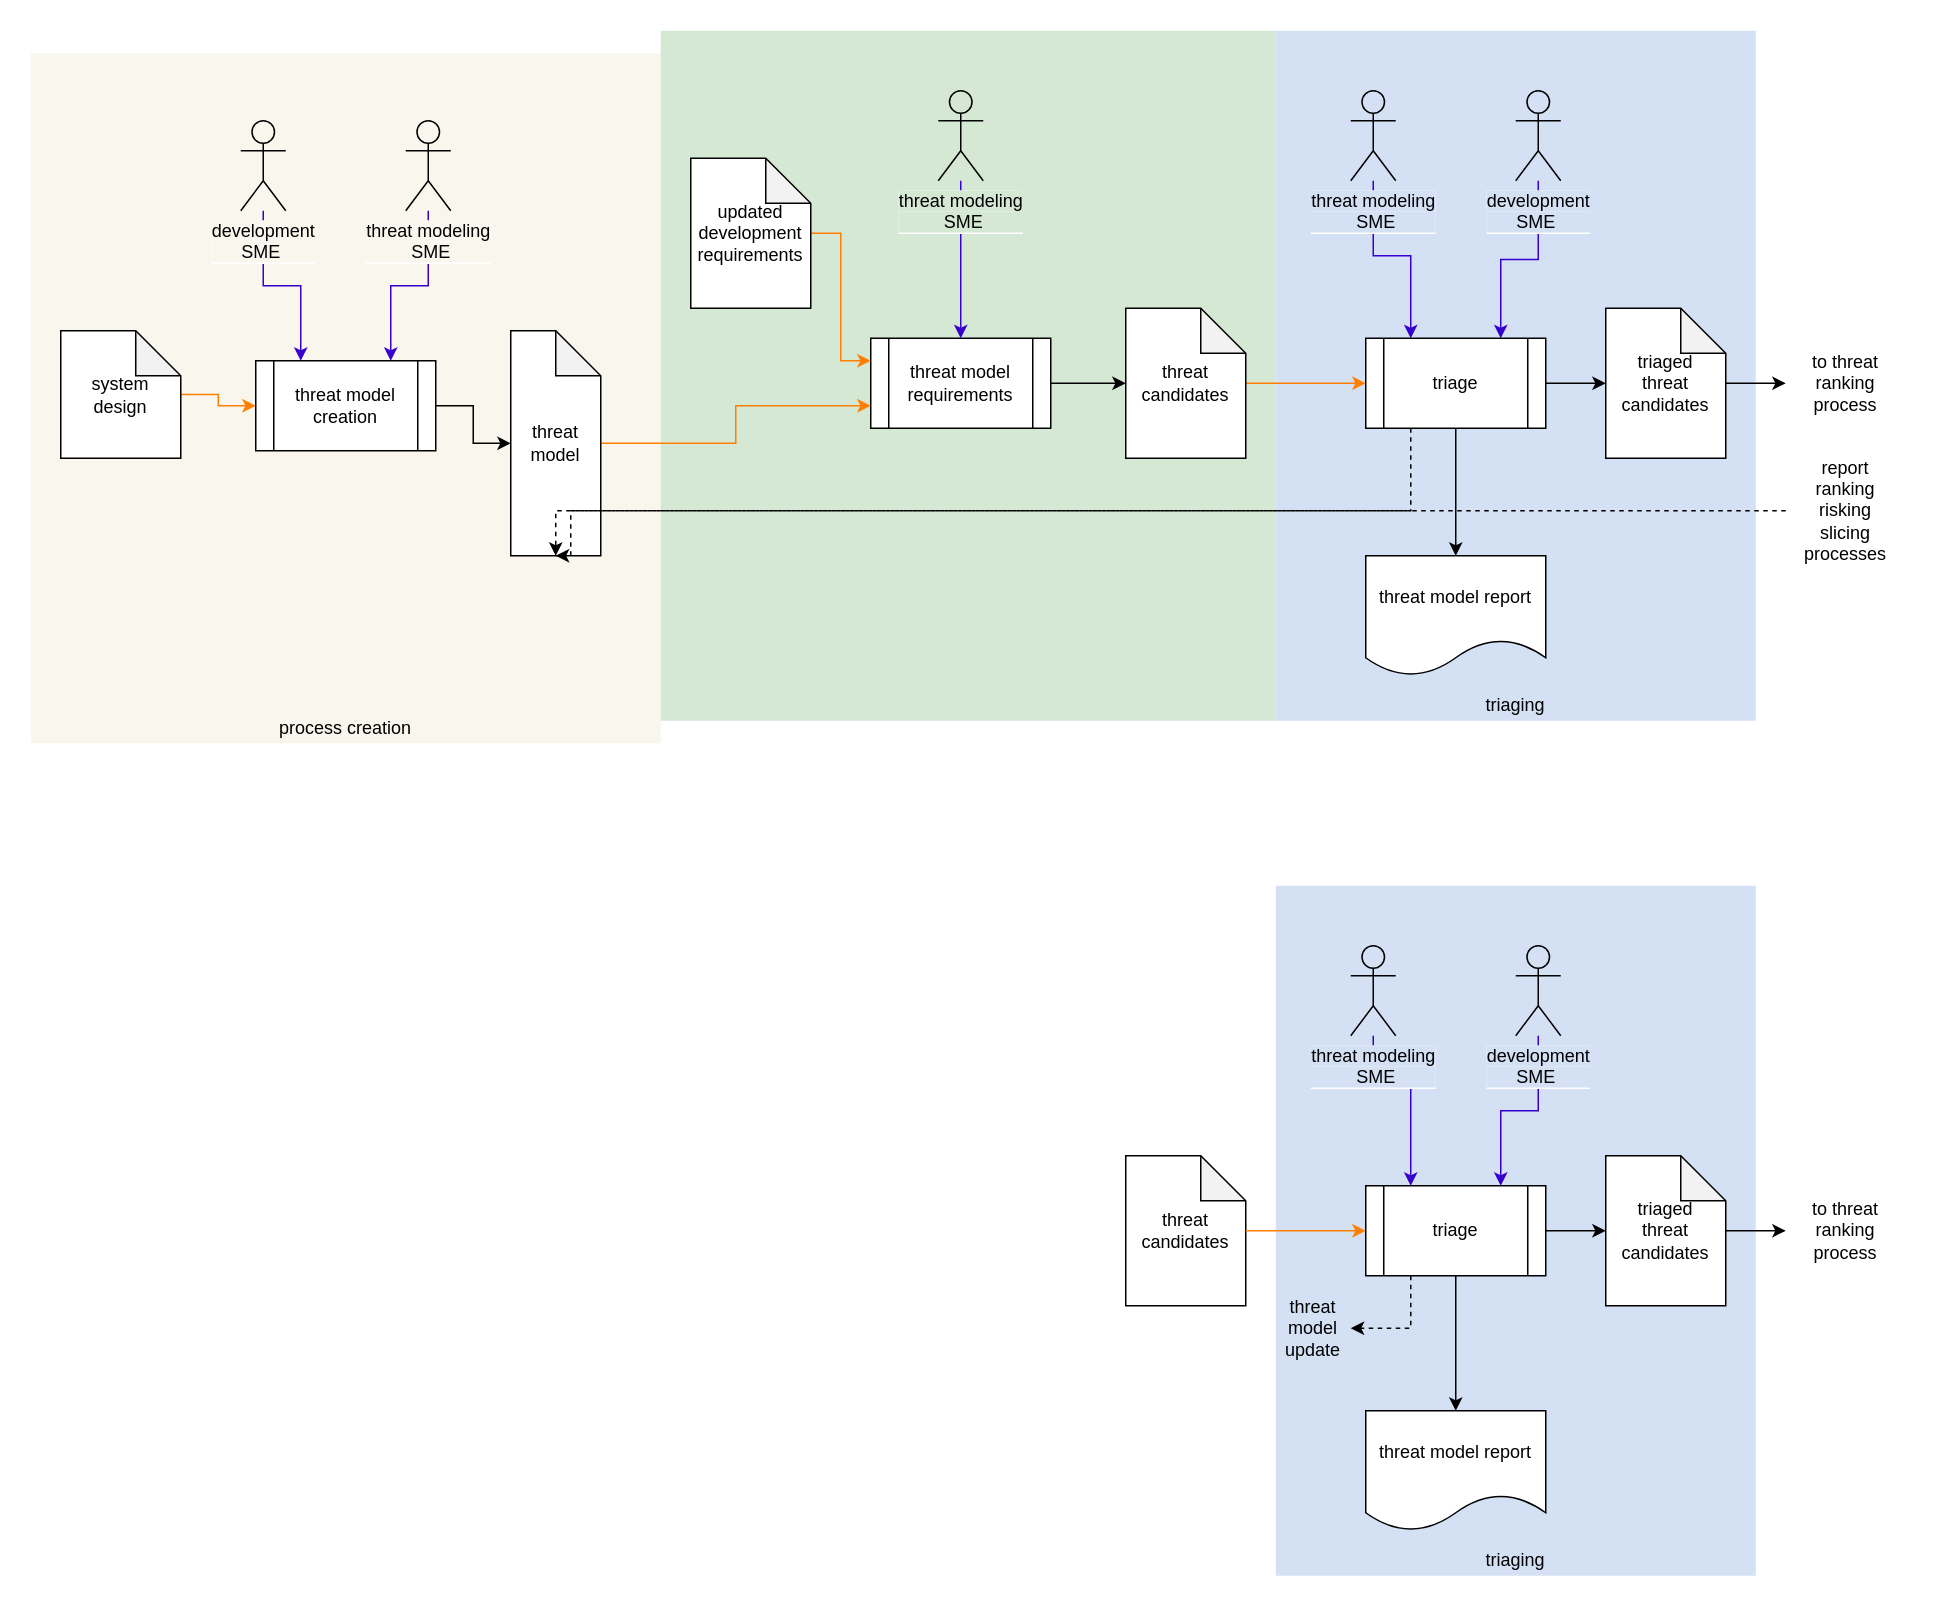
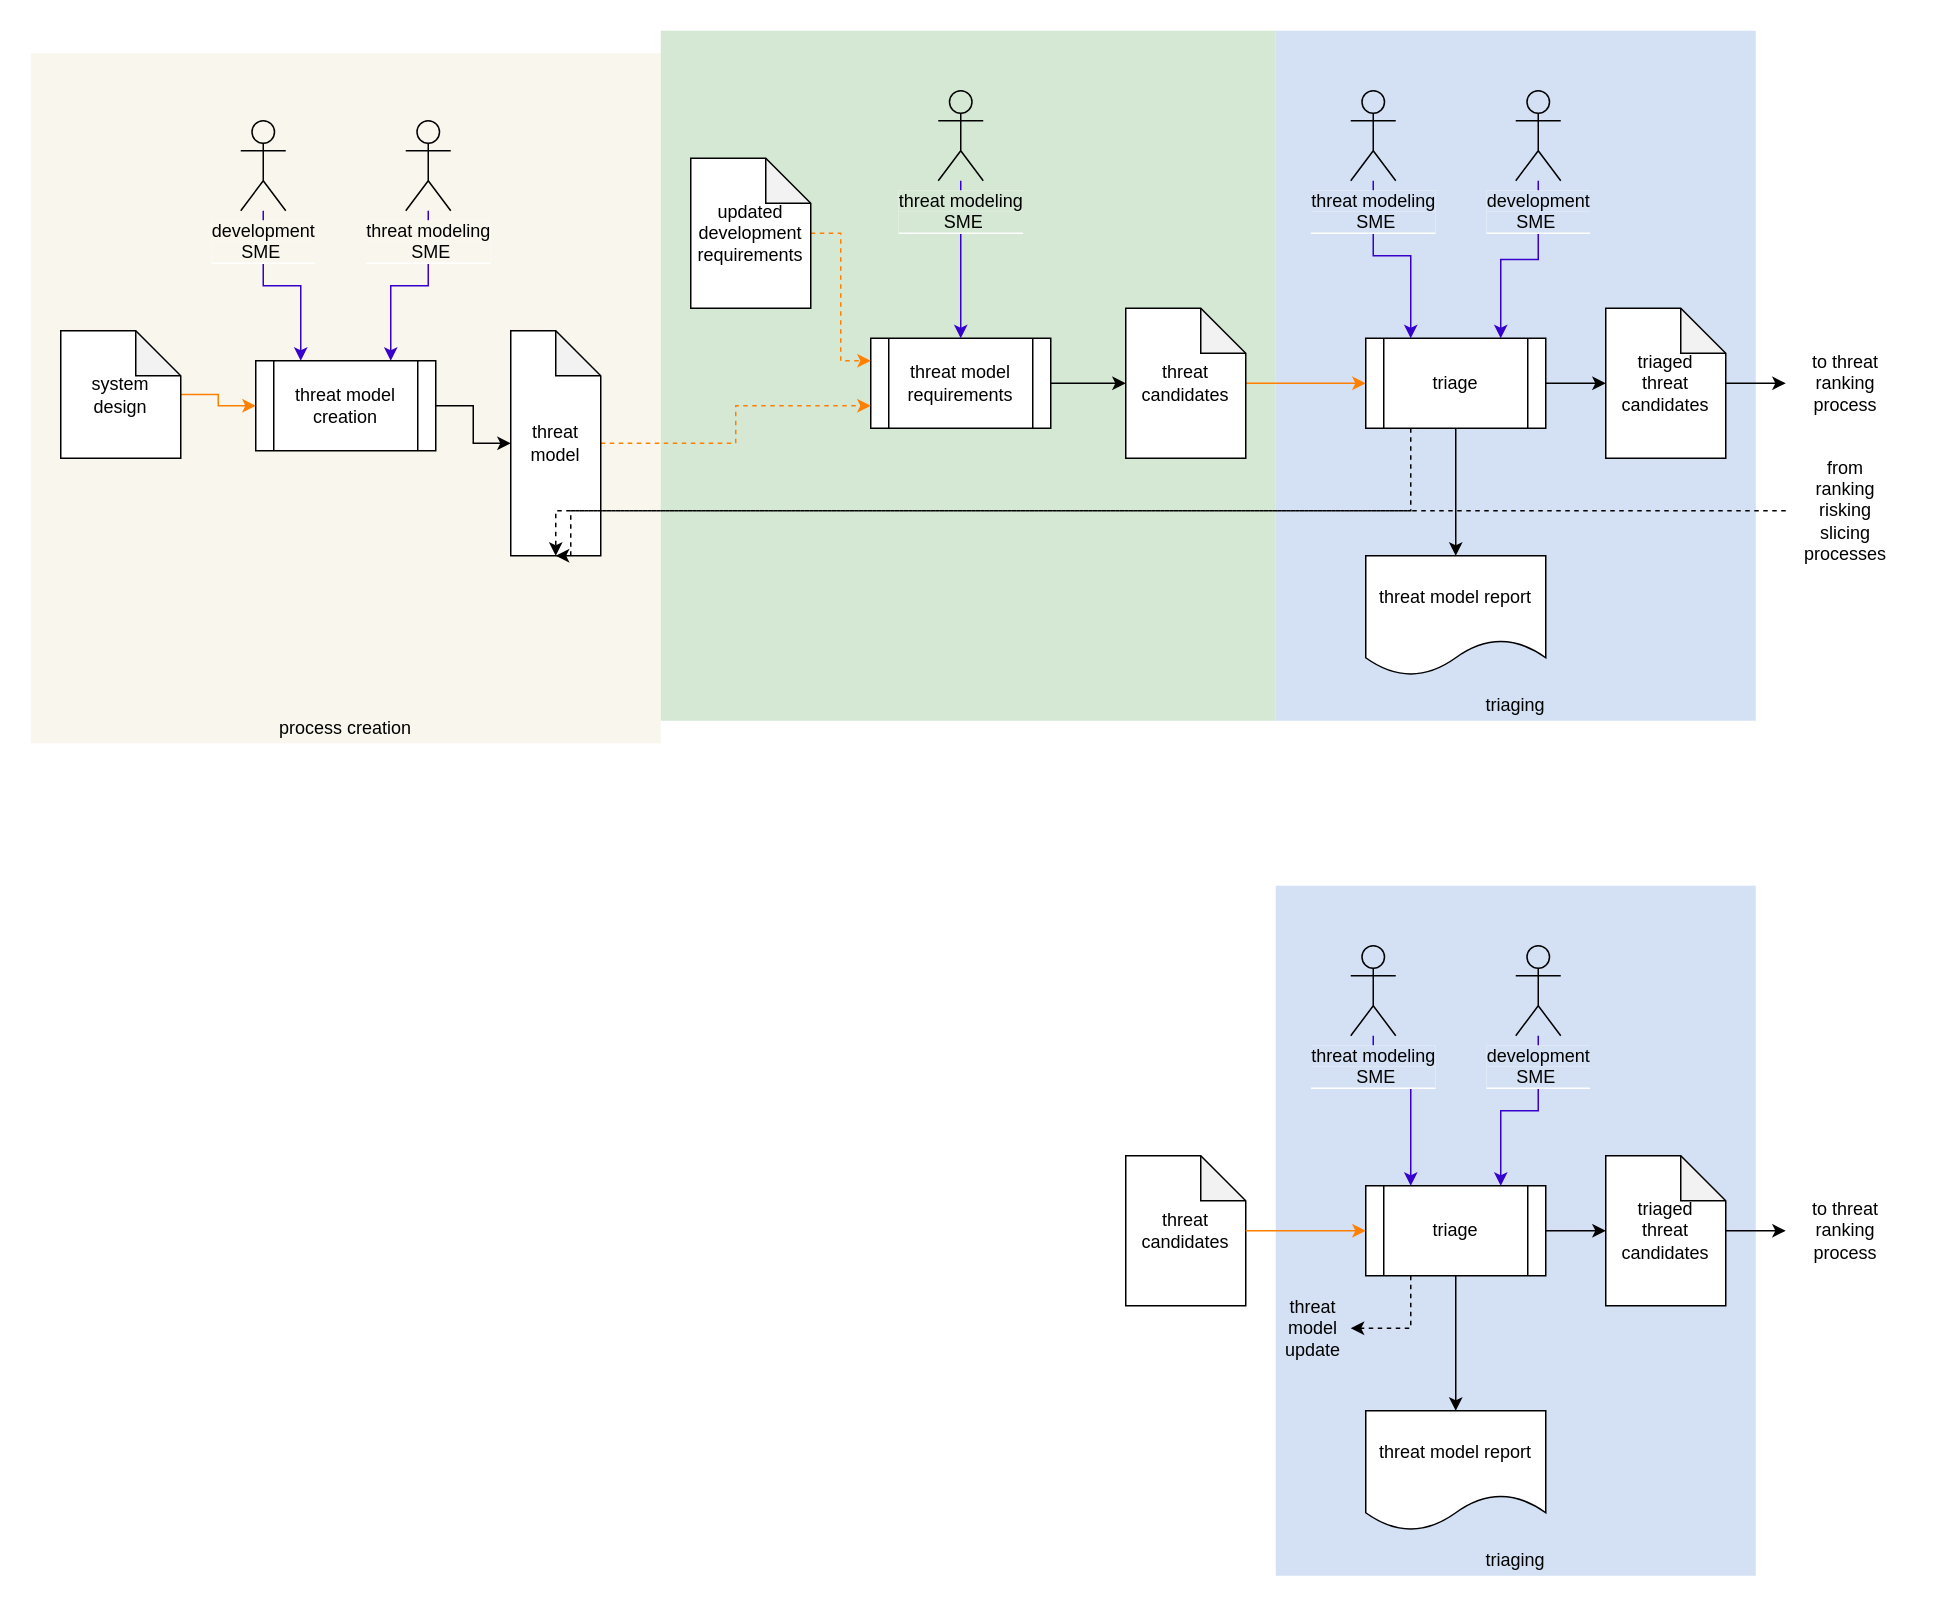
(841, 292) -> (841, 292)
(736, 429) -> (736, 429)
(1846, 511) -> (1846, 511)
